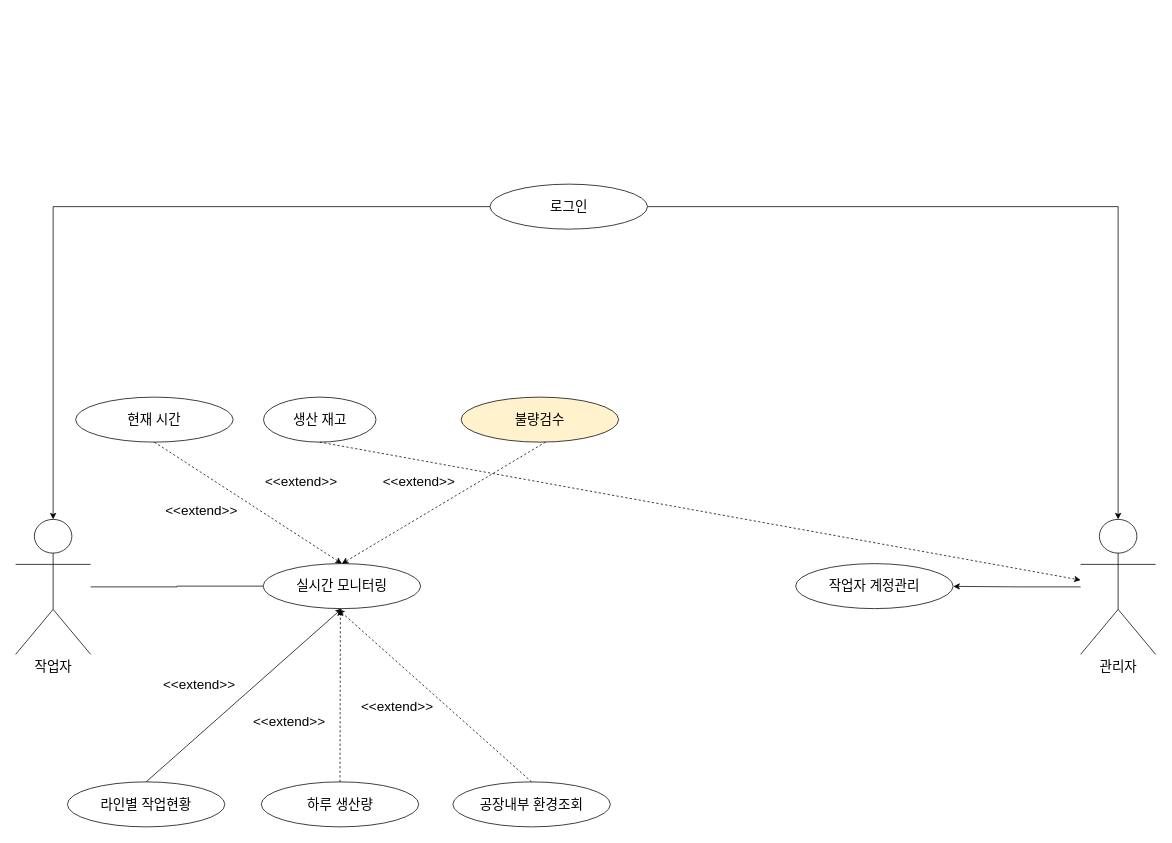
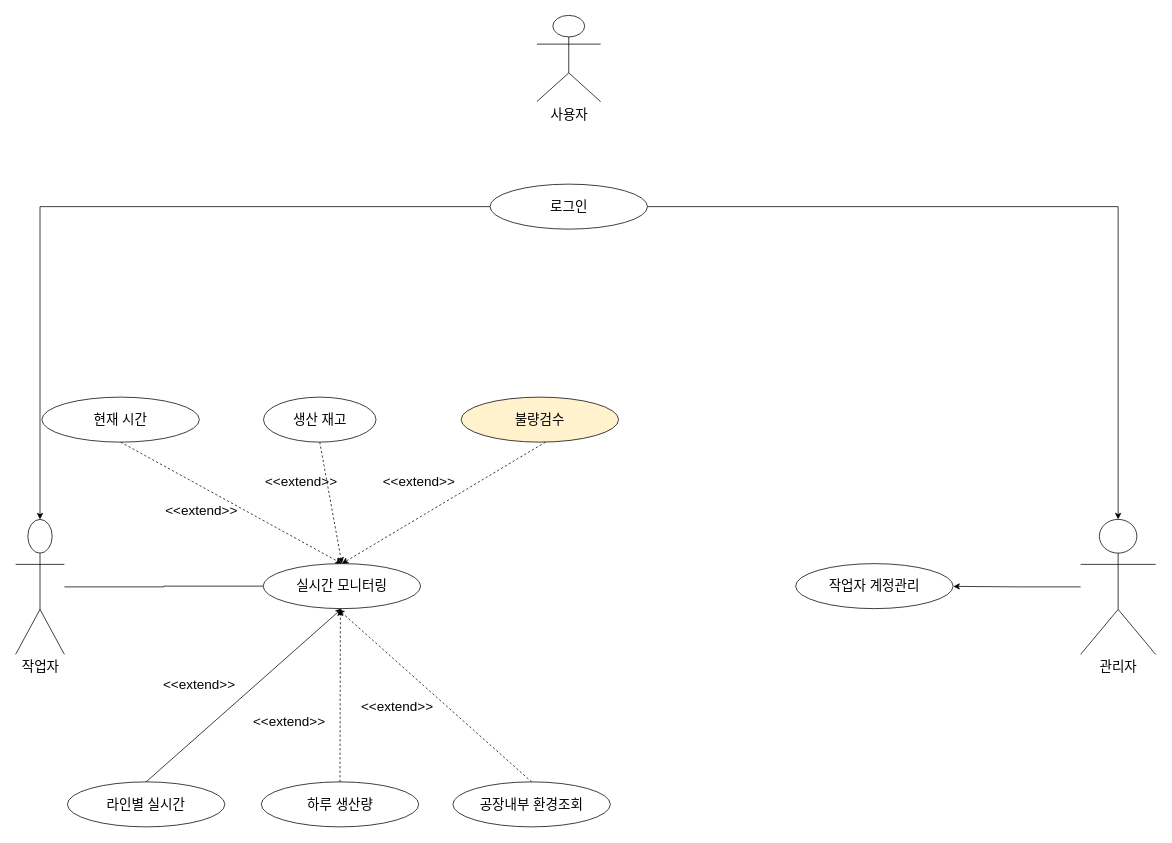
none -> (569, 59)
(154, 420) -> (120, 420)
(911, 549) -> (330, 502)
(53, 587) -> (40, 587)
(146, 804) -> (146, 804)
